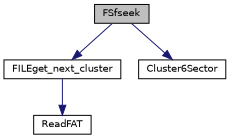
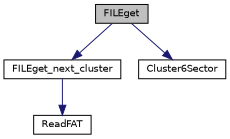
(122, 14) -> (122, 14)
